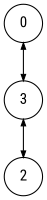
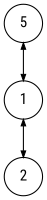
(23, 23) -> (23, 23)
(23, 100) -> (23, 100)
